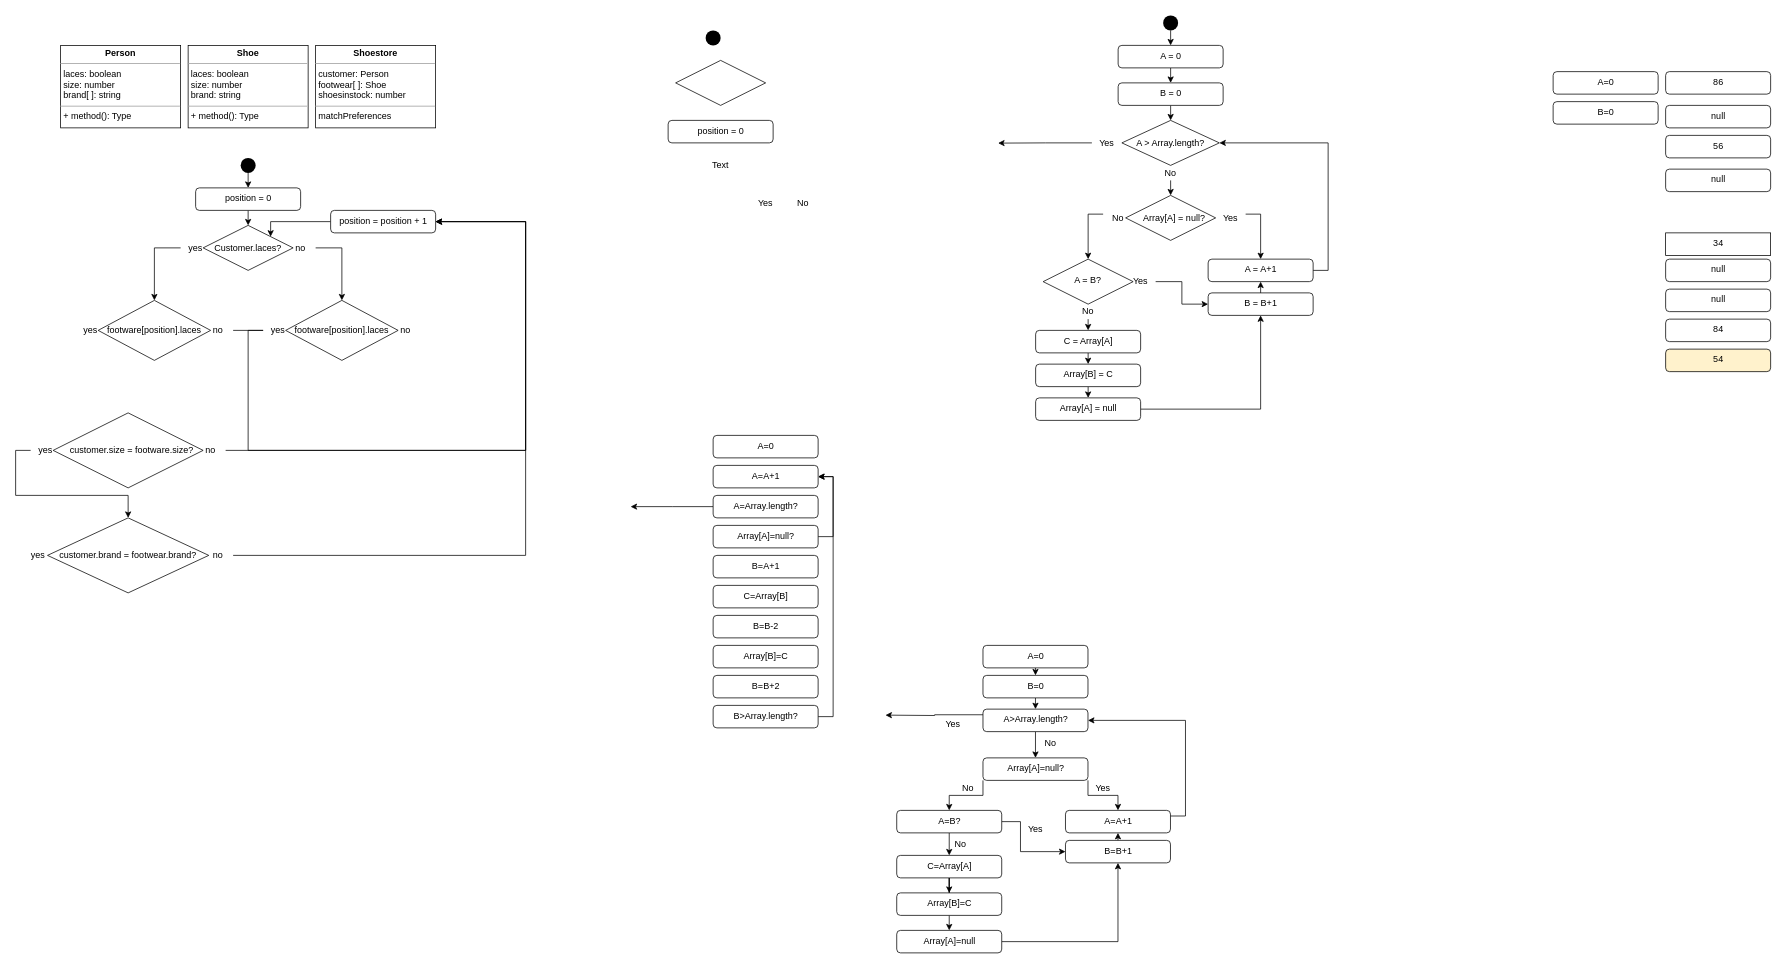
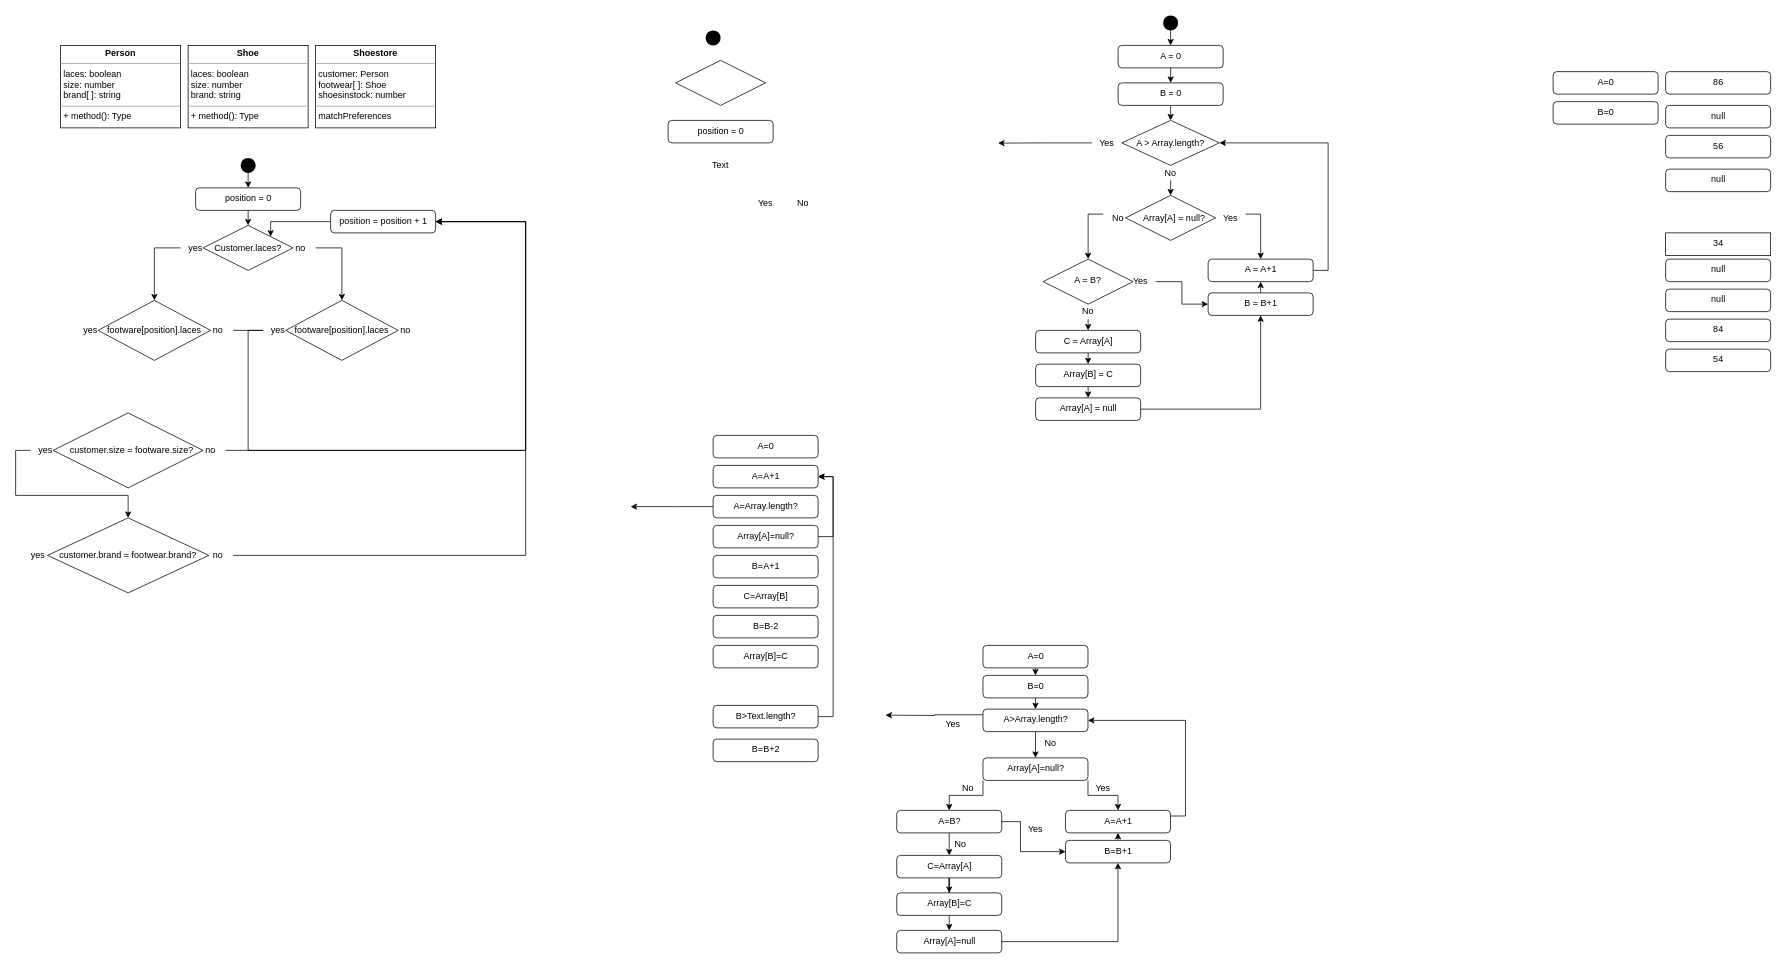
(1718, 360) -> (1718, 360)
(765, 687) -> (765, 750)
(766, 716) -> (766, 716)
